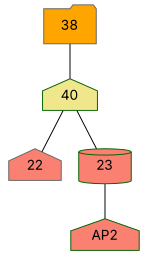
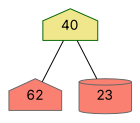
(70, 26) -> none
(35, 166) -> (35, 96)
(105, 166) -> (105, 96)
(105, 236) -> none
